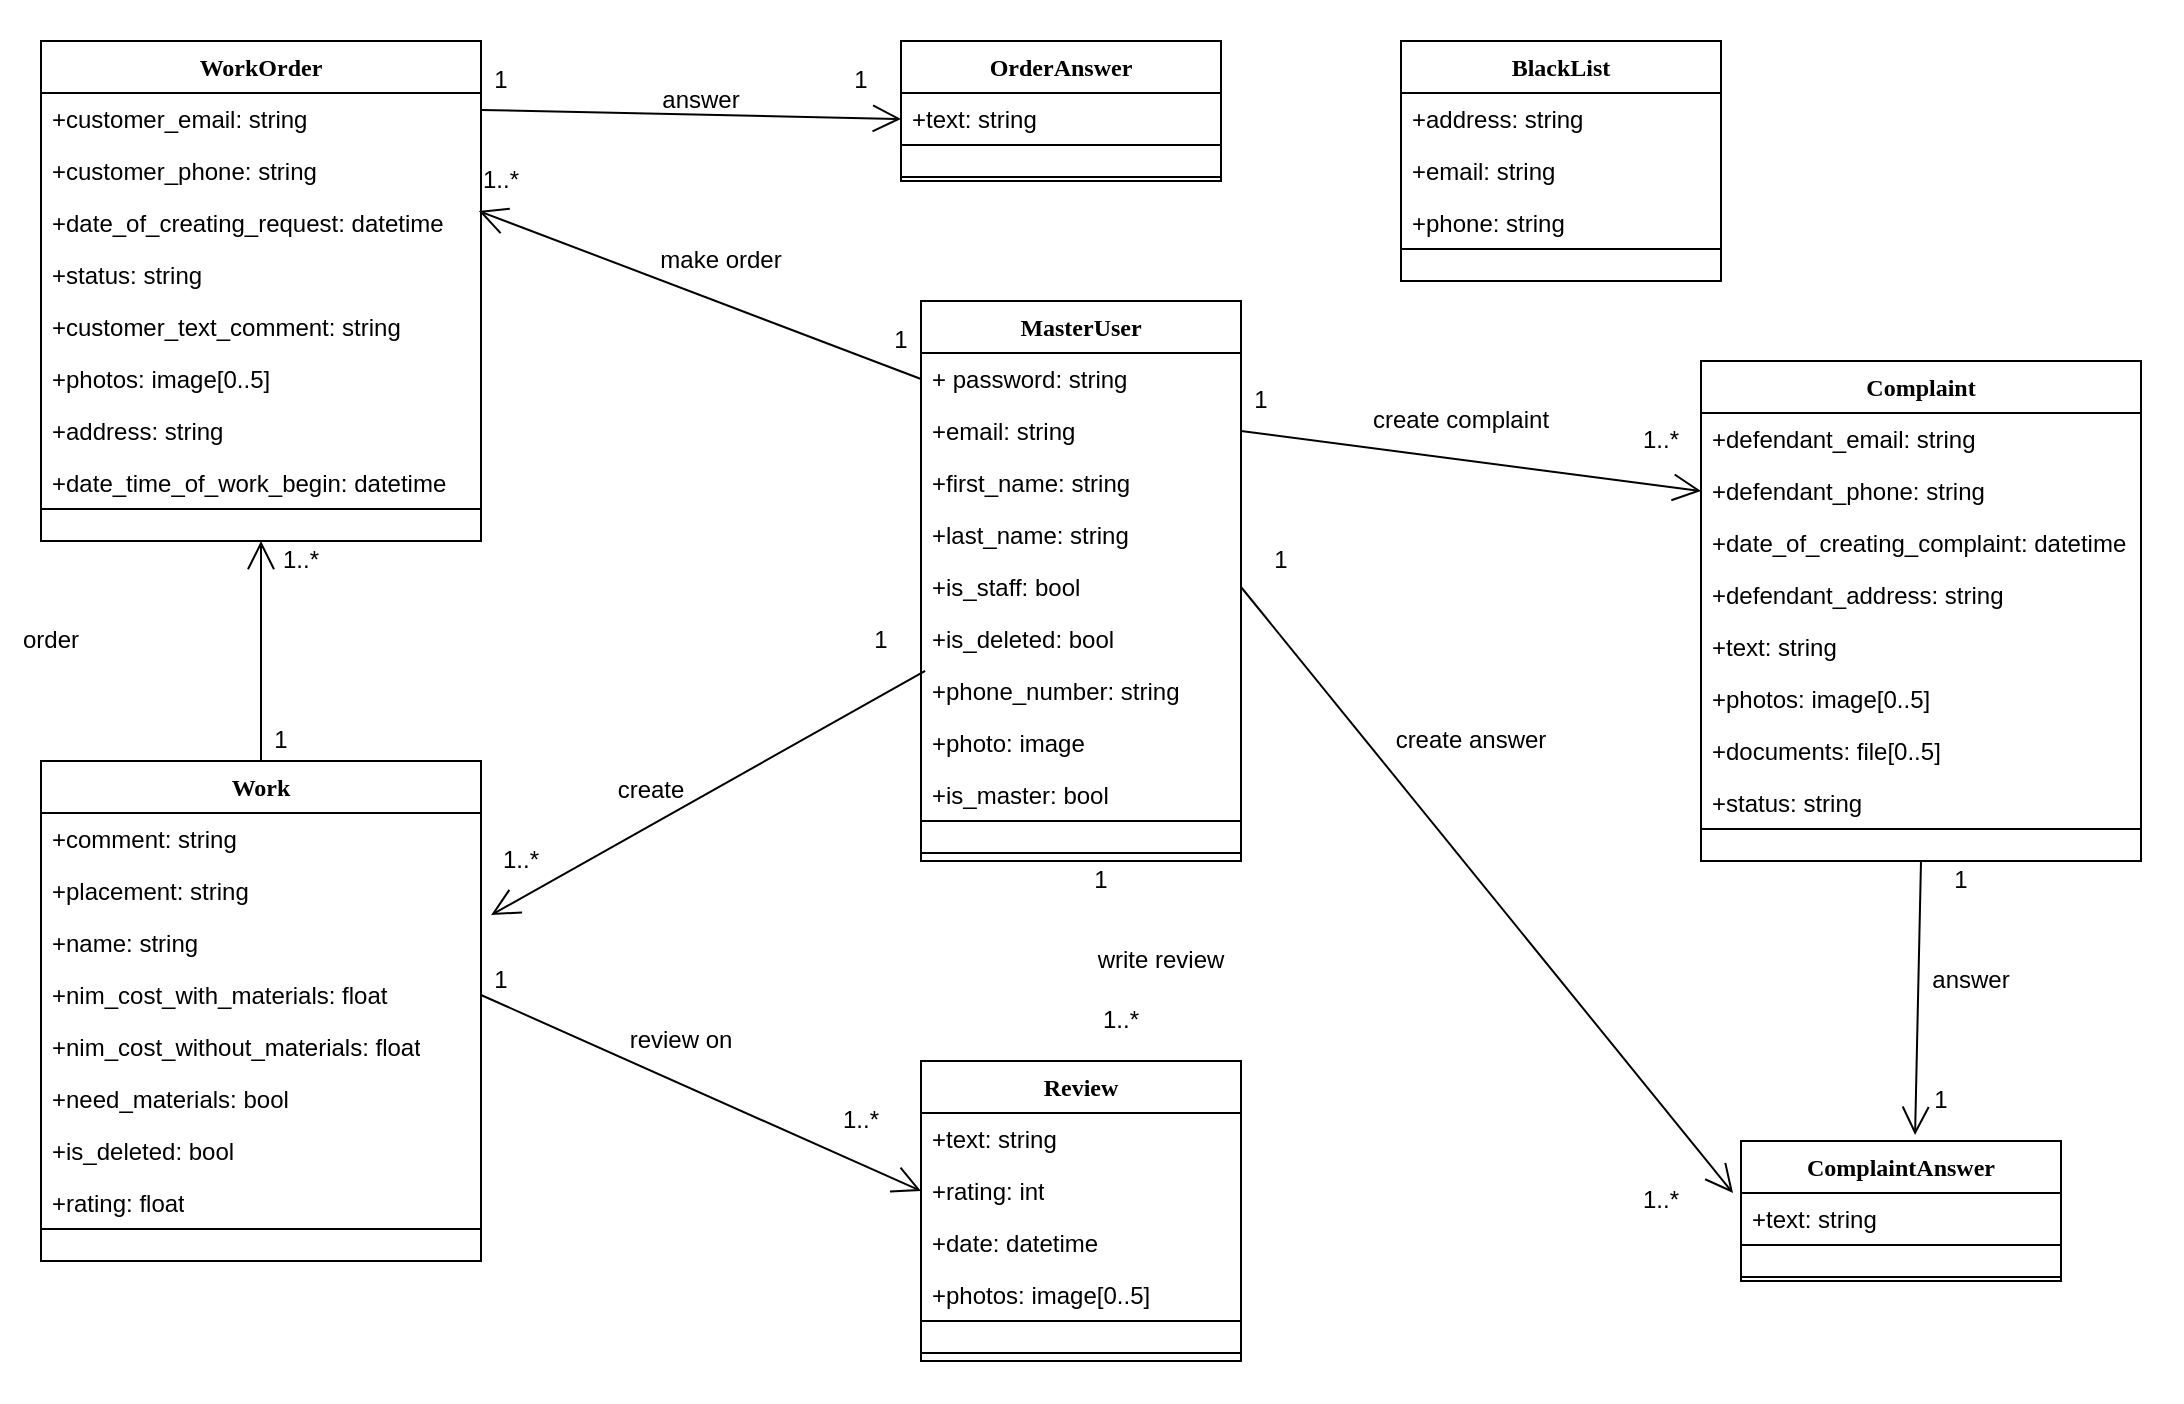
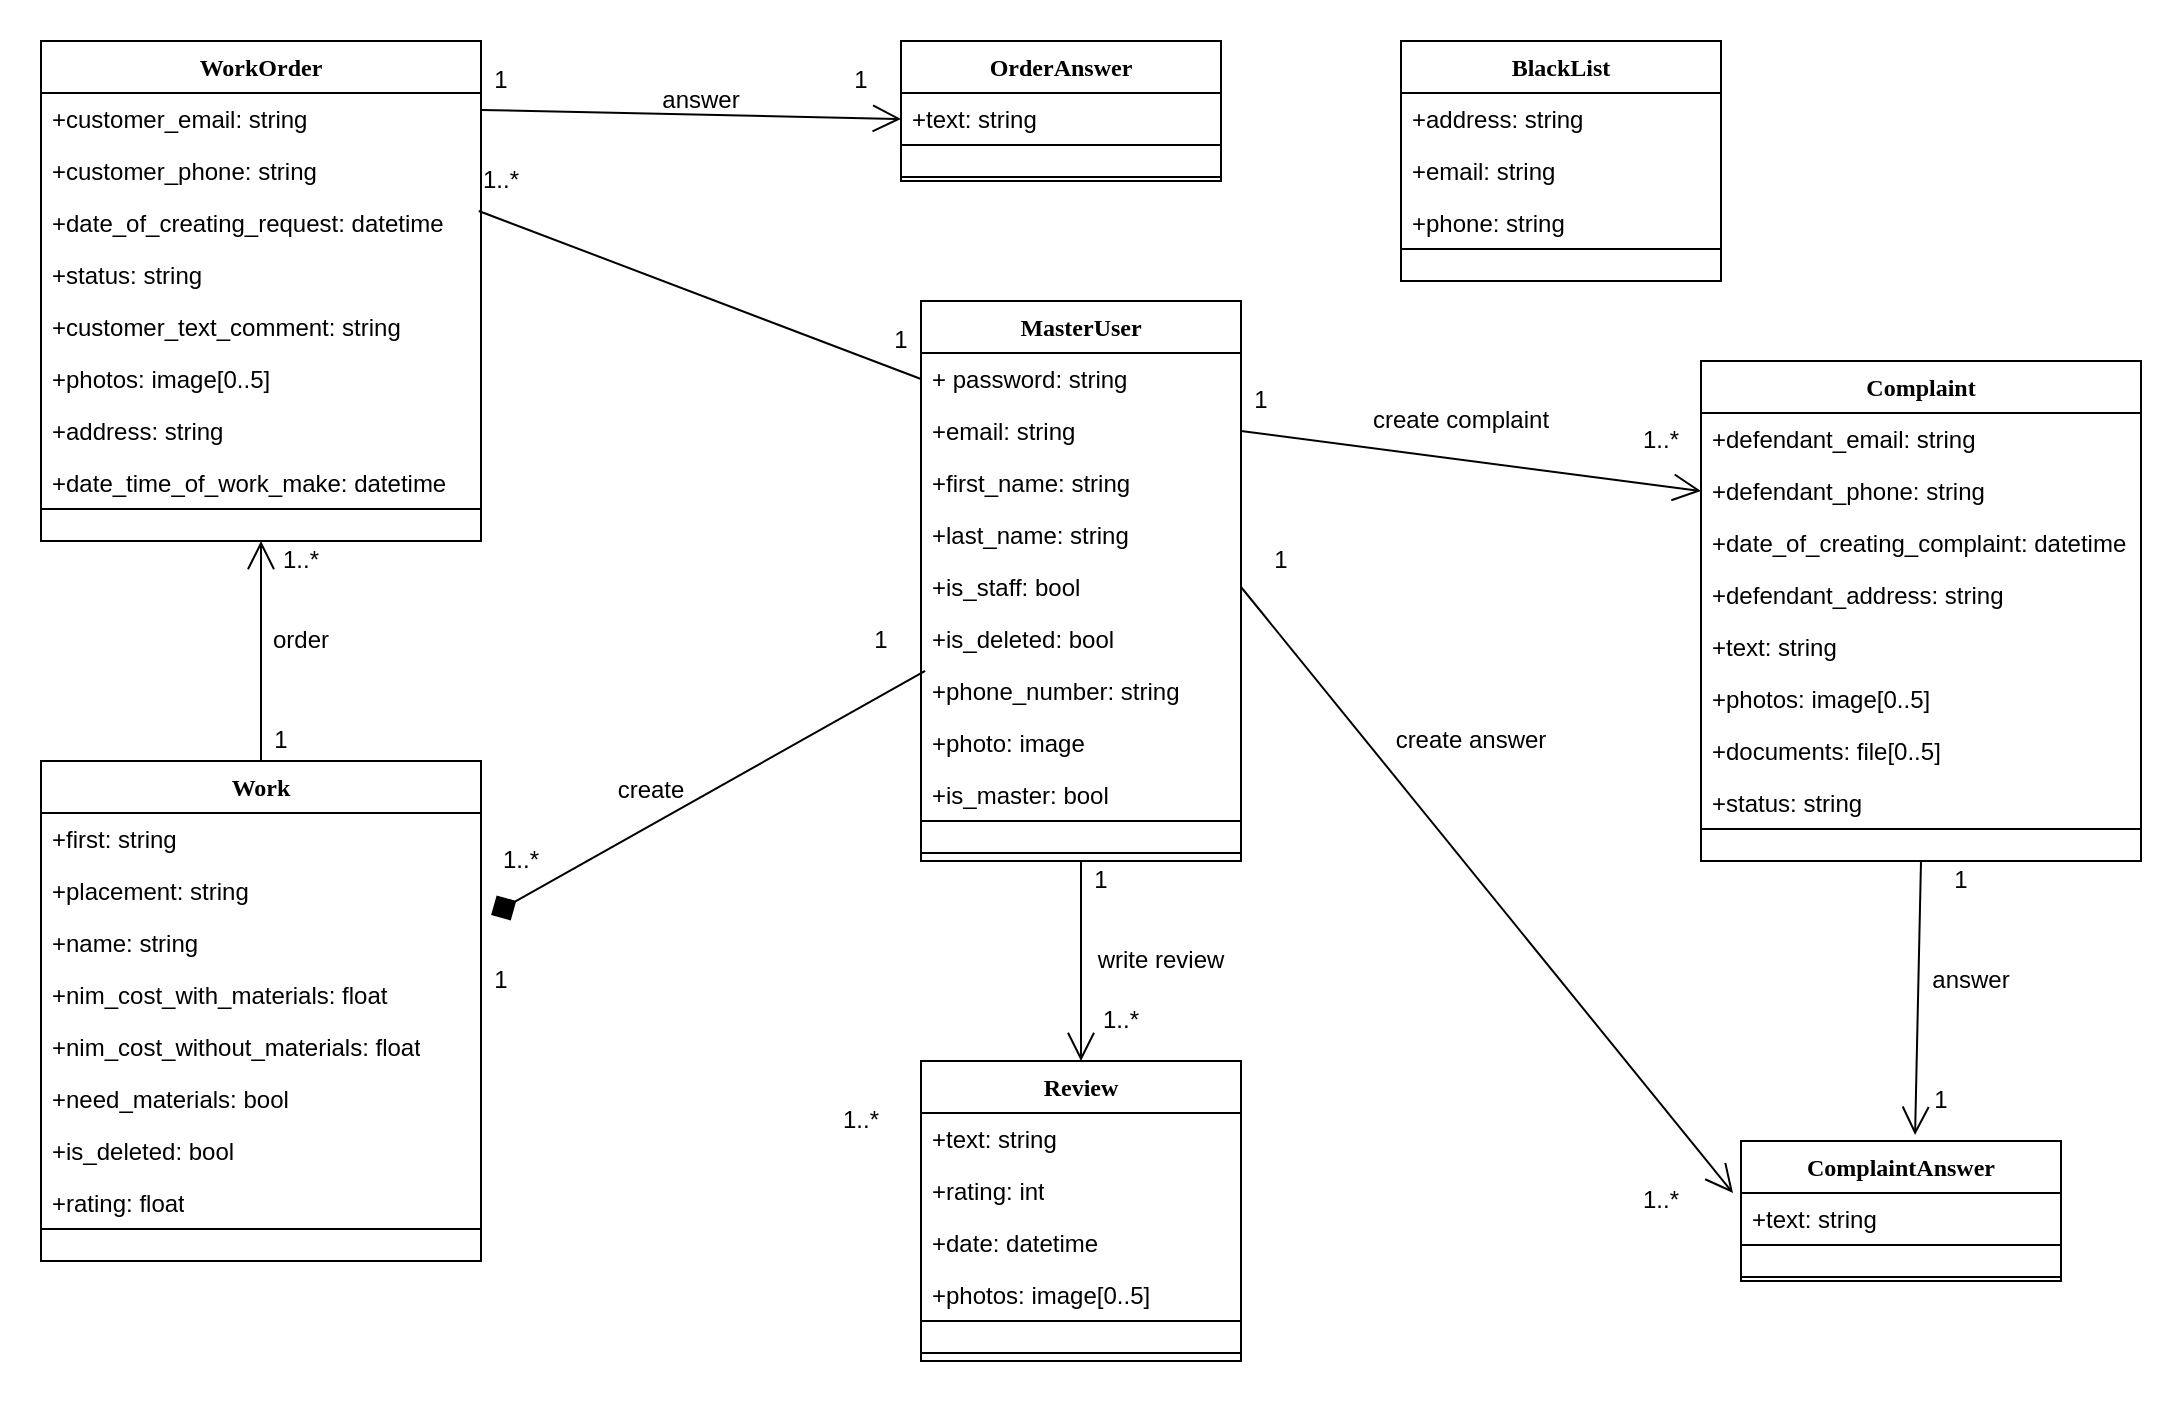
(486, 214) -> (484, 213)
(721, 261) -> none
(263, 500) -> (262, 485)
(51, 641) -> (301, 641)
(151, 841) -> (135, 841)
(506, 906) -> (516, 901)
none -> (1081, 958)
(681, 1041) -> none
(699, 1092) -> none
